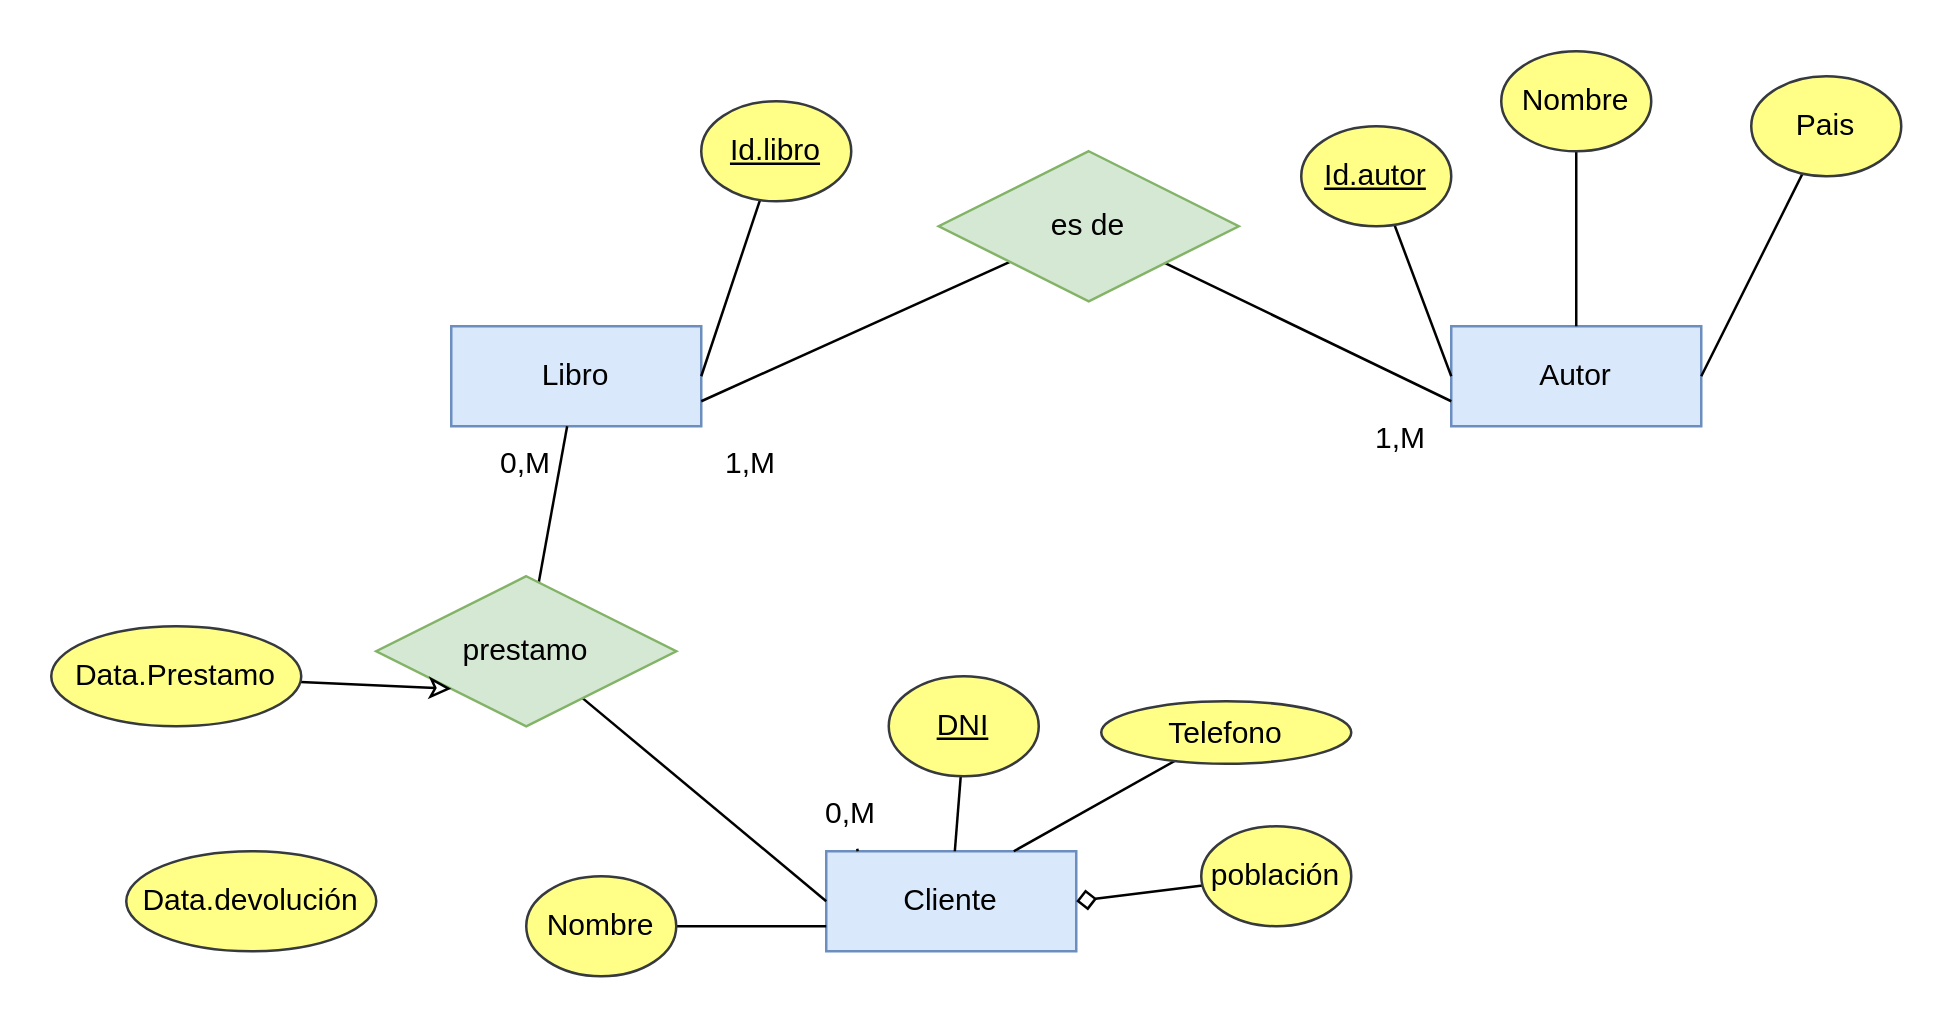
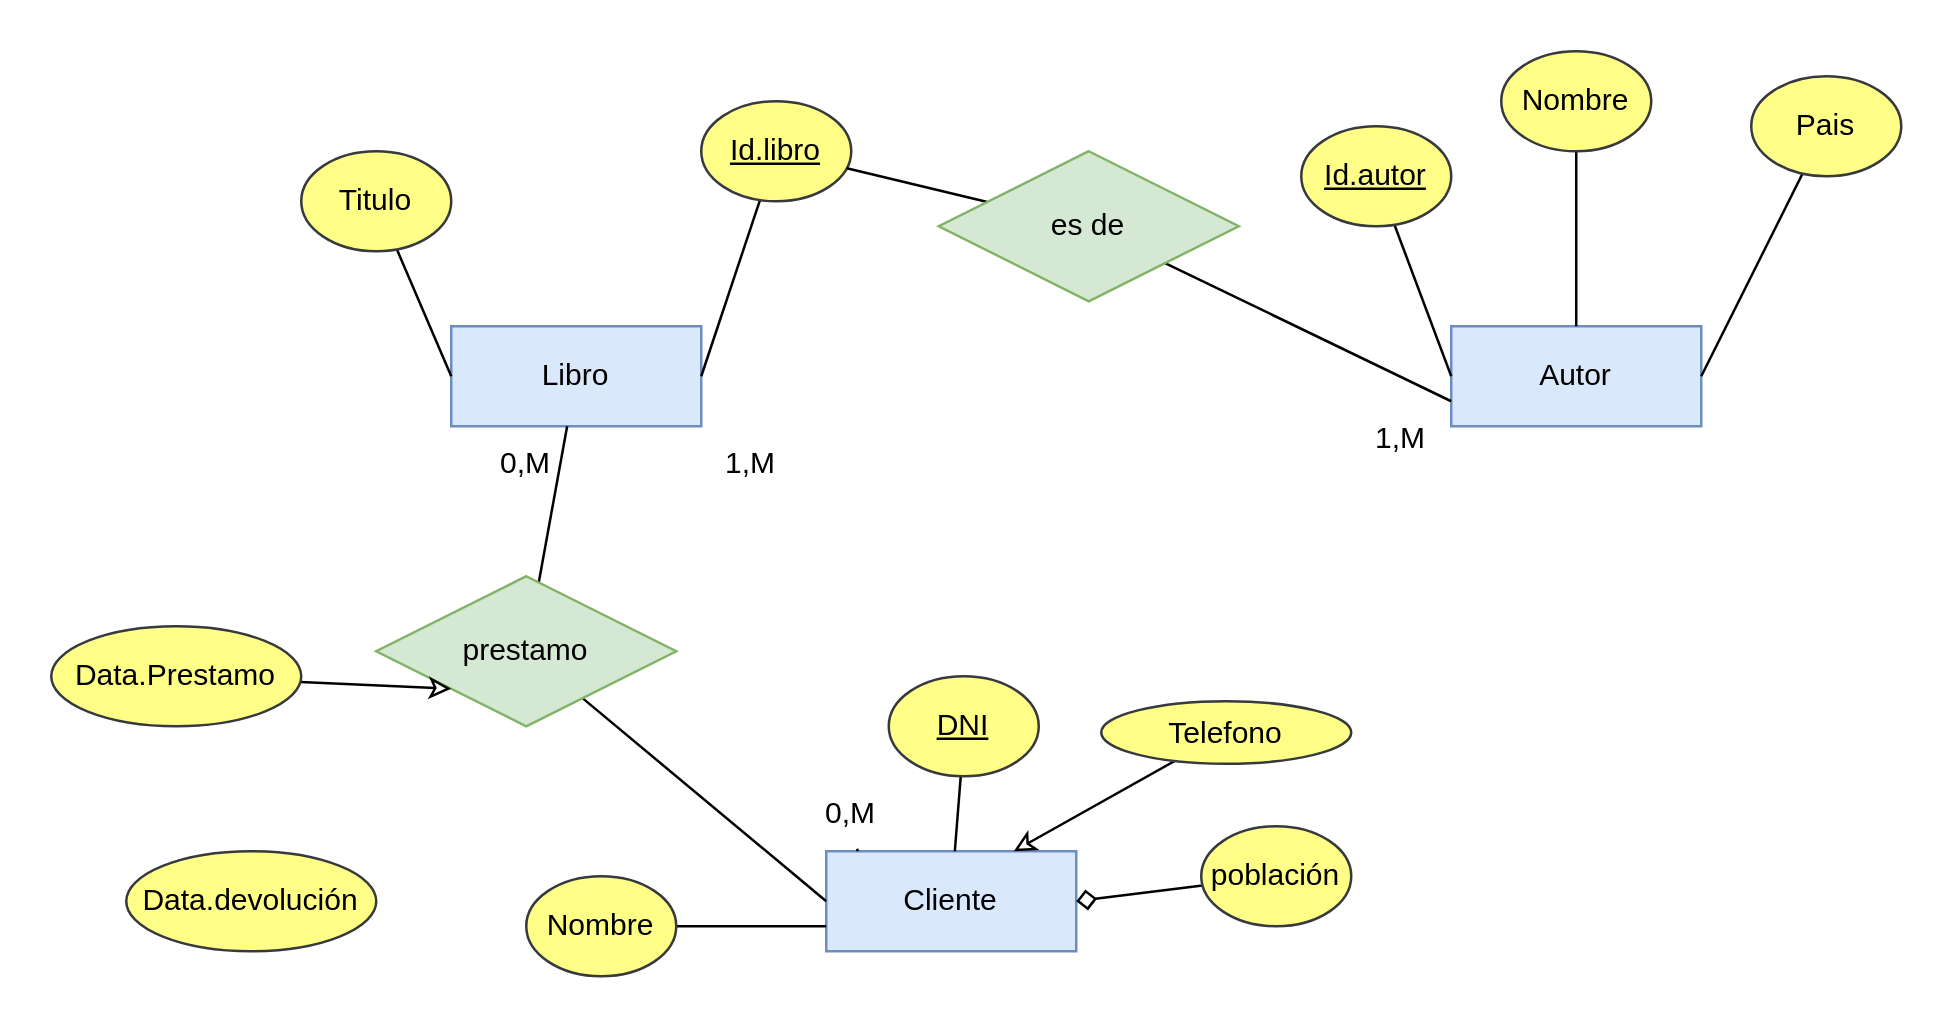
none -> (376, 201)
none -> (424, 313)
(856, 332) -> (917, 185)
(1023, 846) -> (1029, 842)
